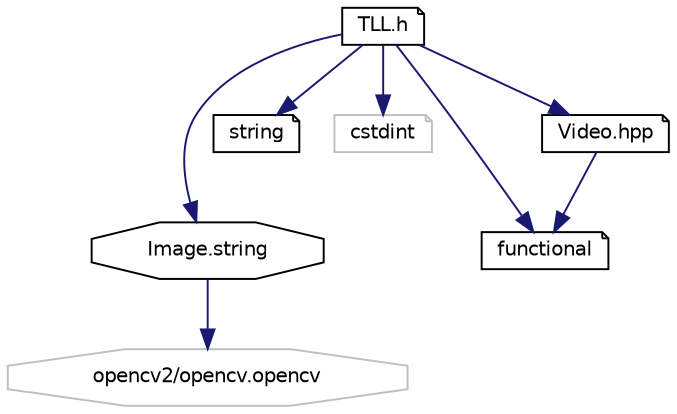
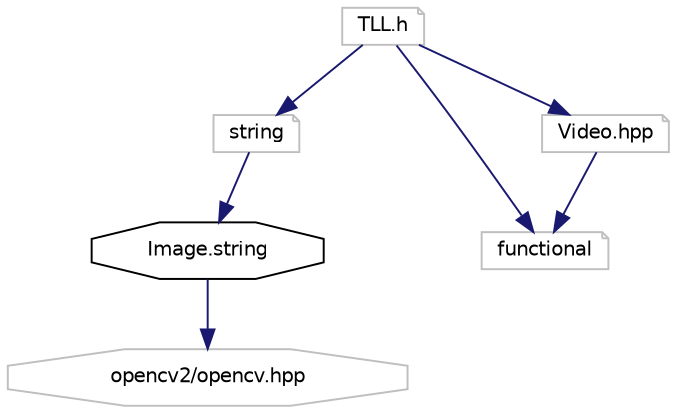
(383, 26) -> (383, 26)
(223, 85) -> (238, 178)
(256, 134) -> (256, 134)
(383, 134) -> none
(605, 134) -> (605, 134)
(545, 251) -> (545, 251)
(208, 377) -> (208, 377)
